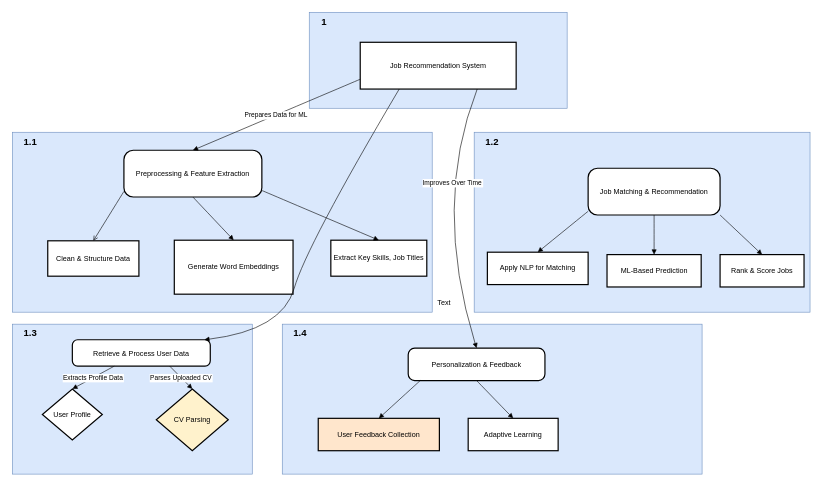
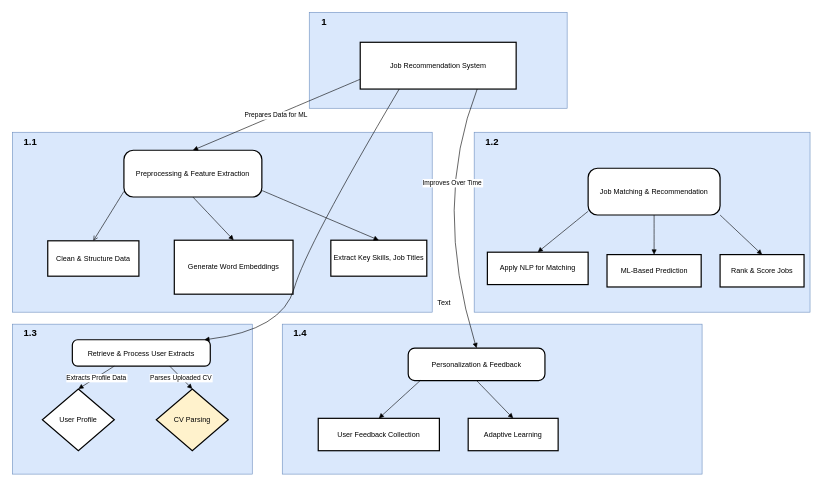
(141, 353) -> (141, 353)
(72, 415) -> (78, 420)
(379, 435) -> (379, 435)
